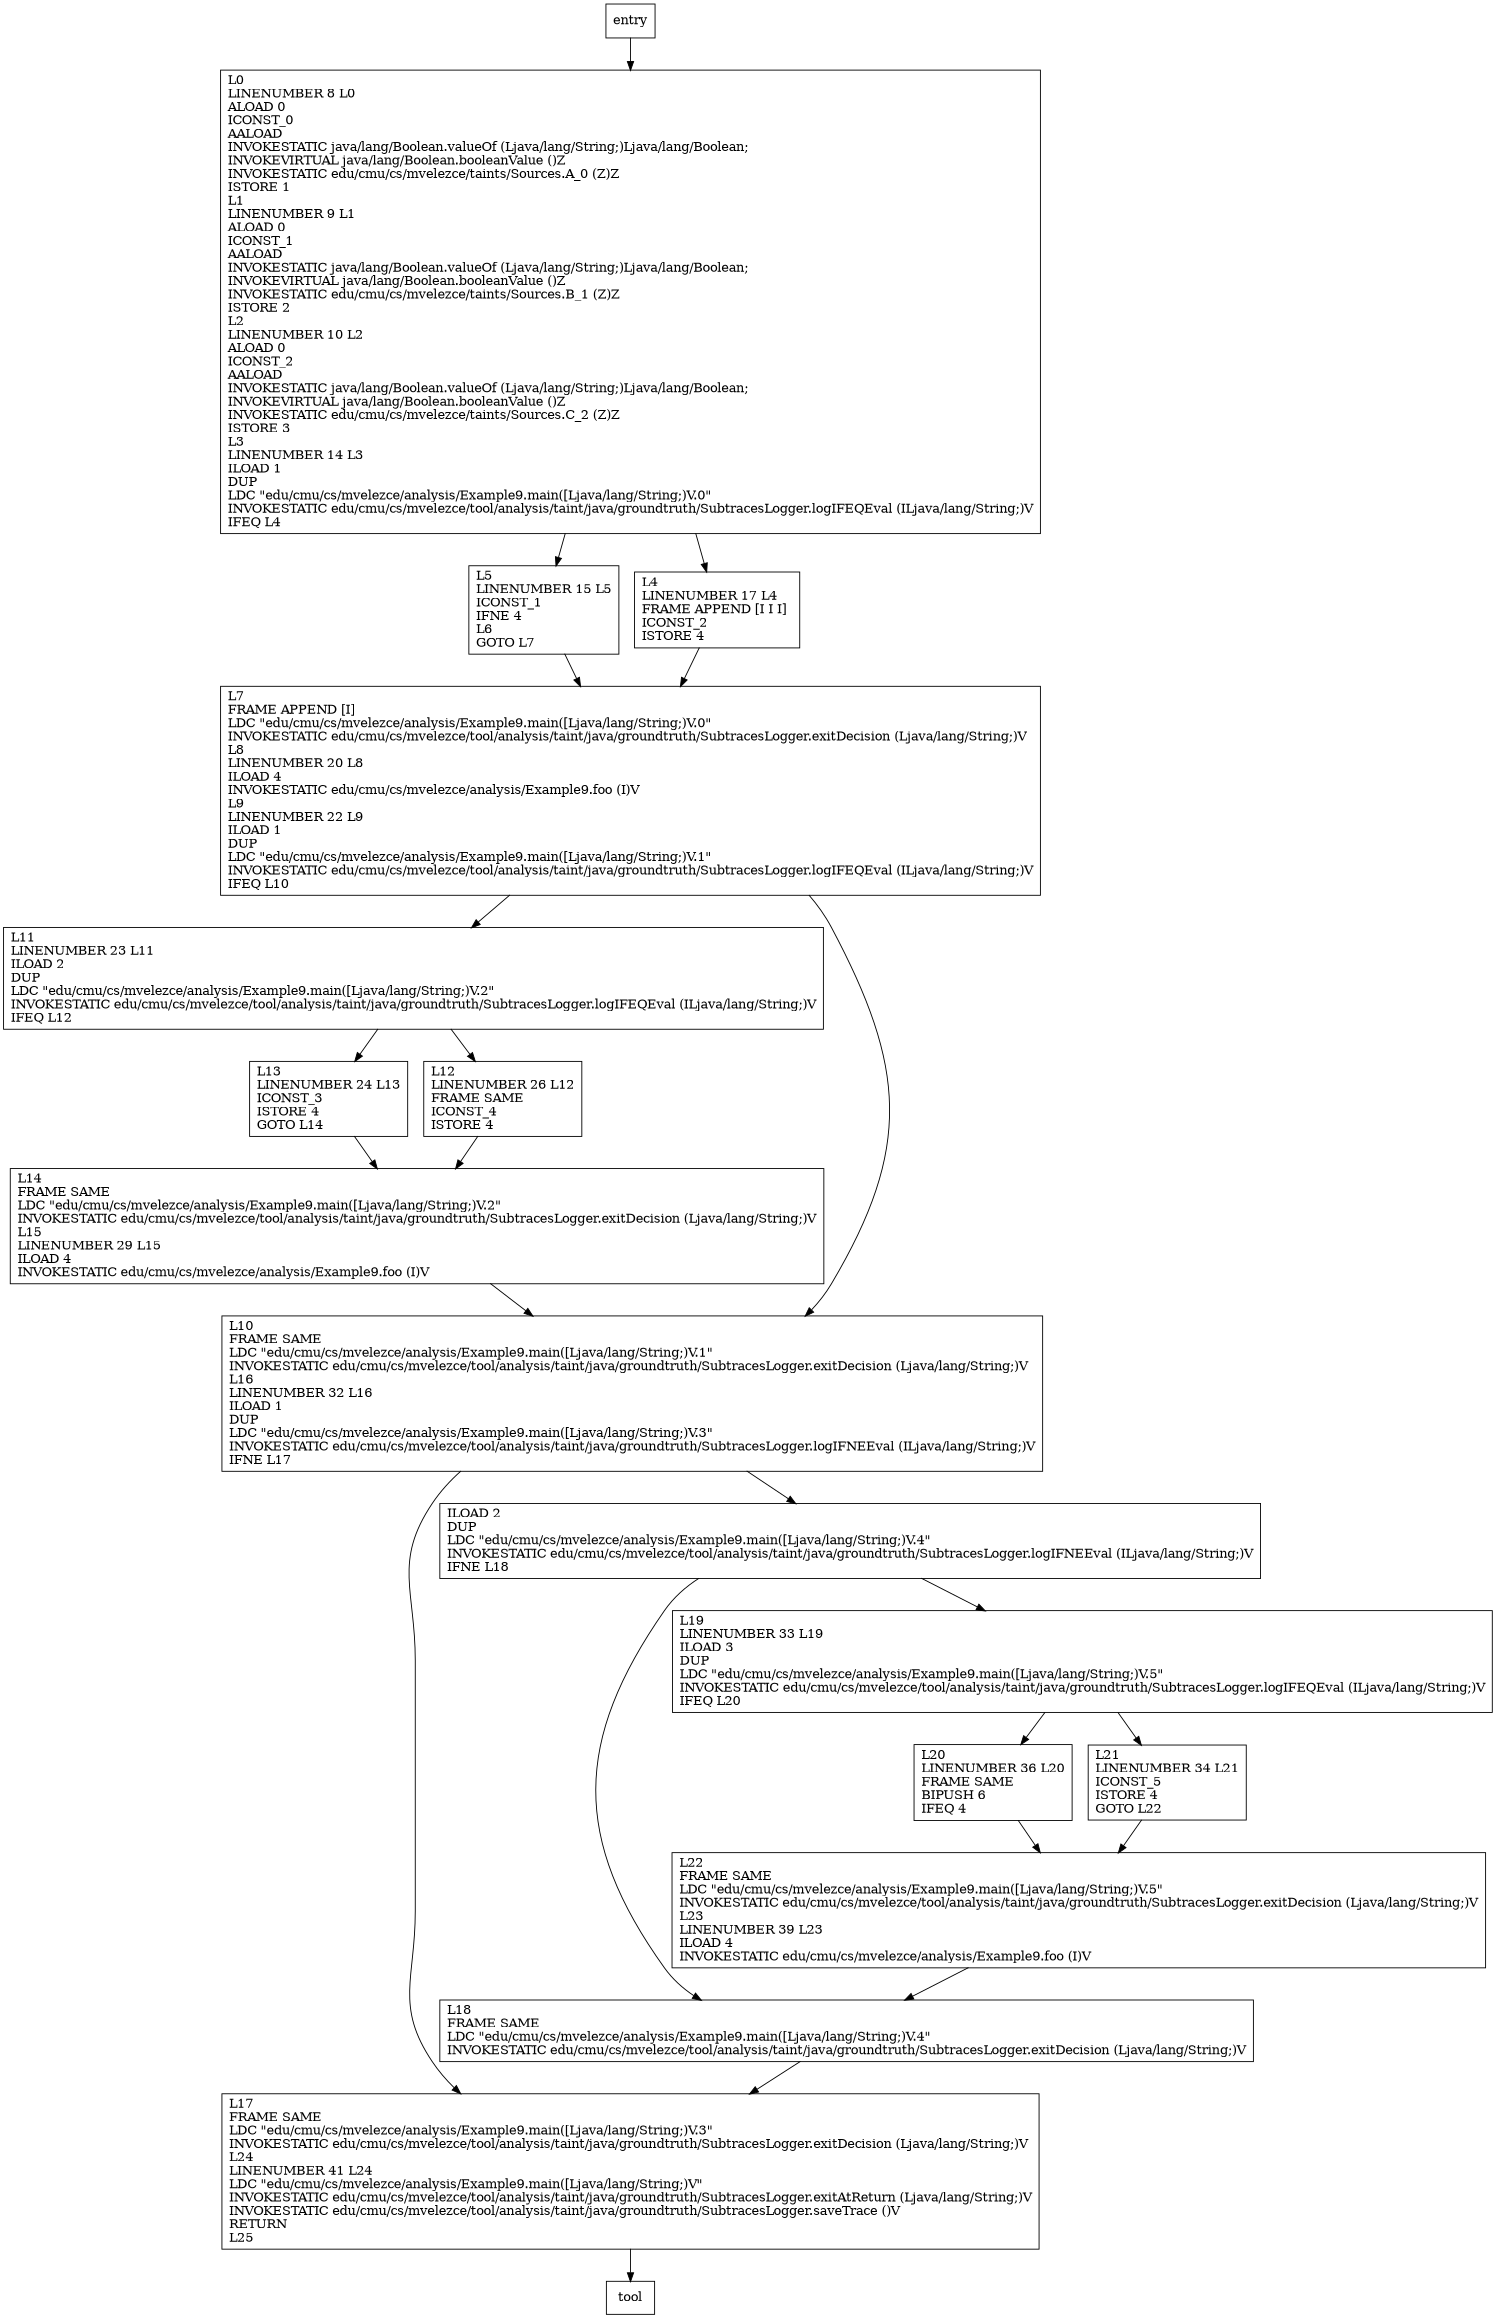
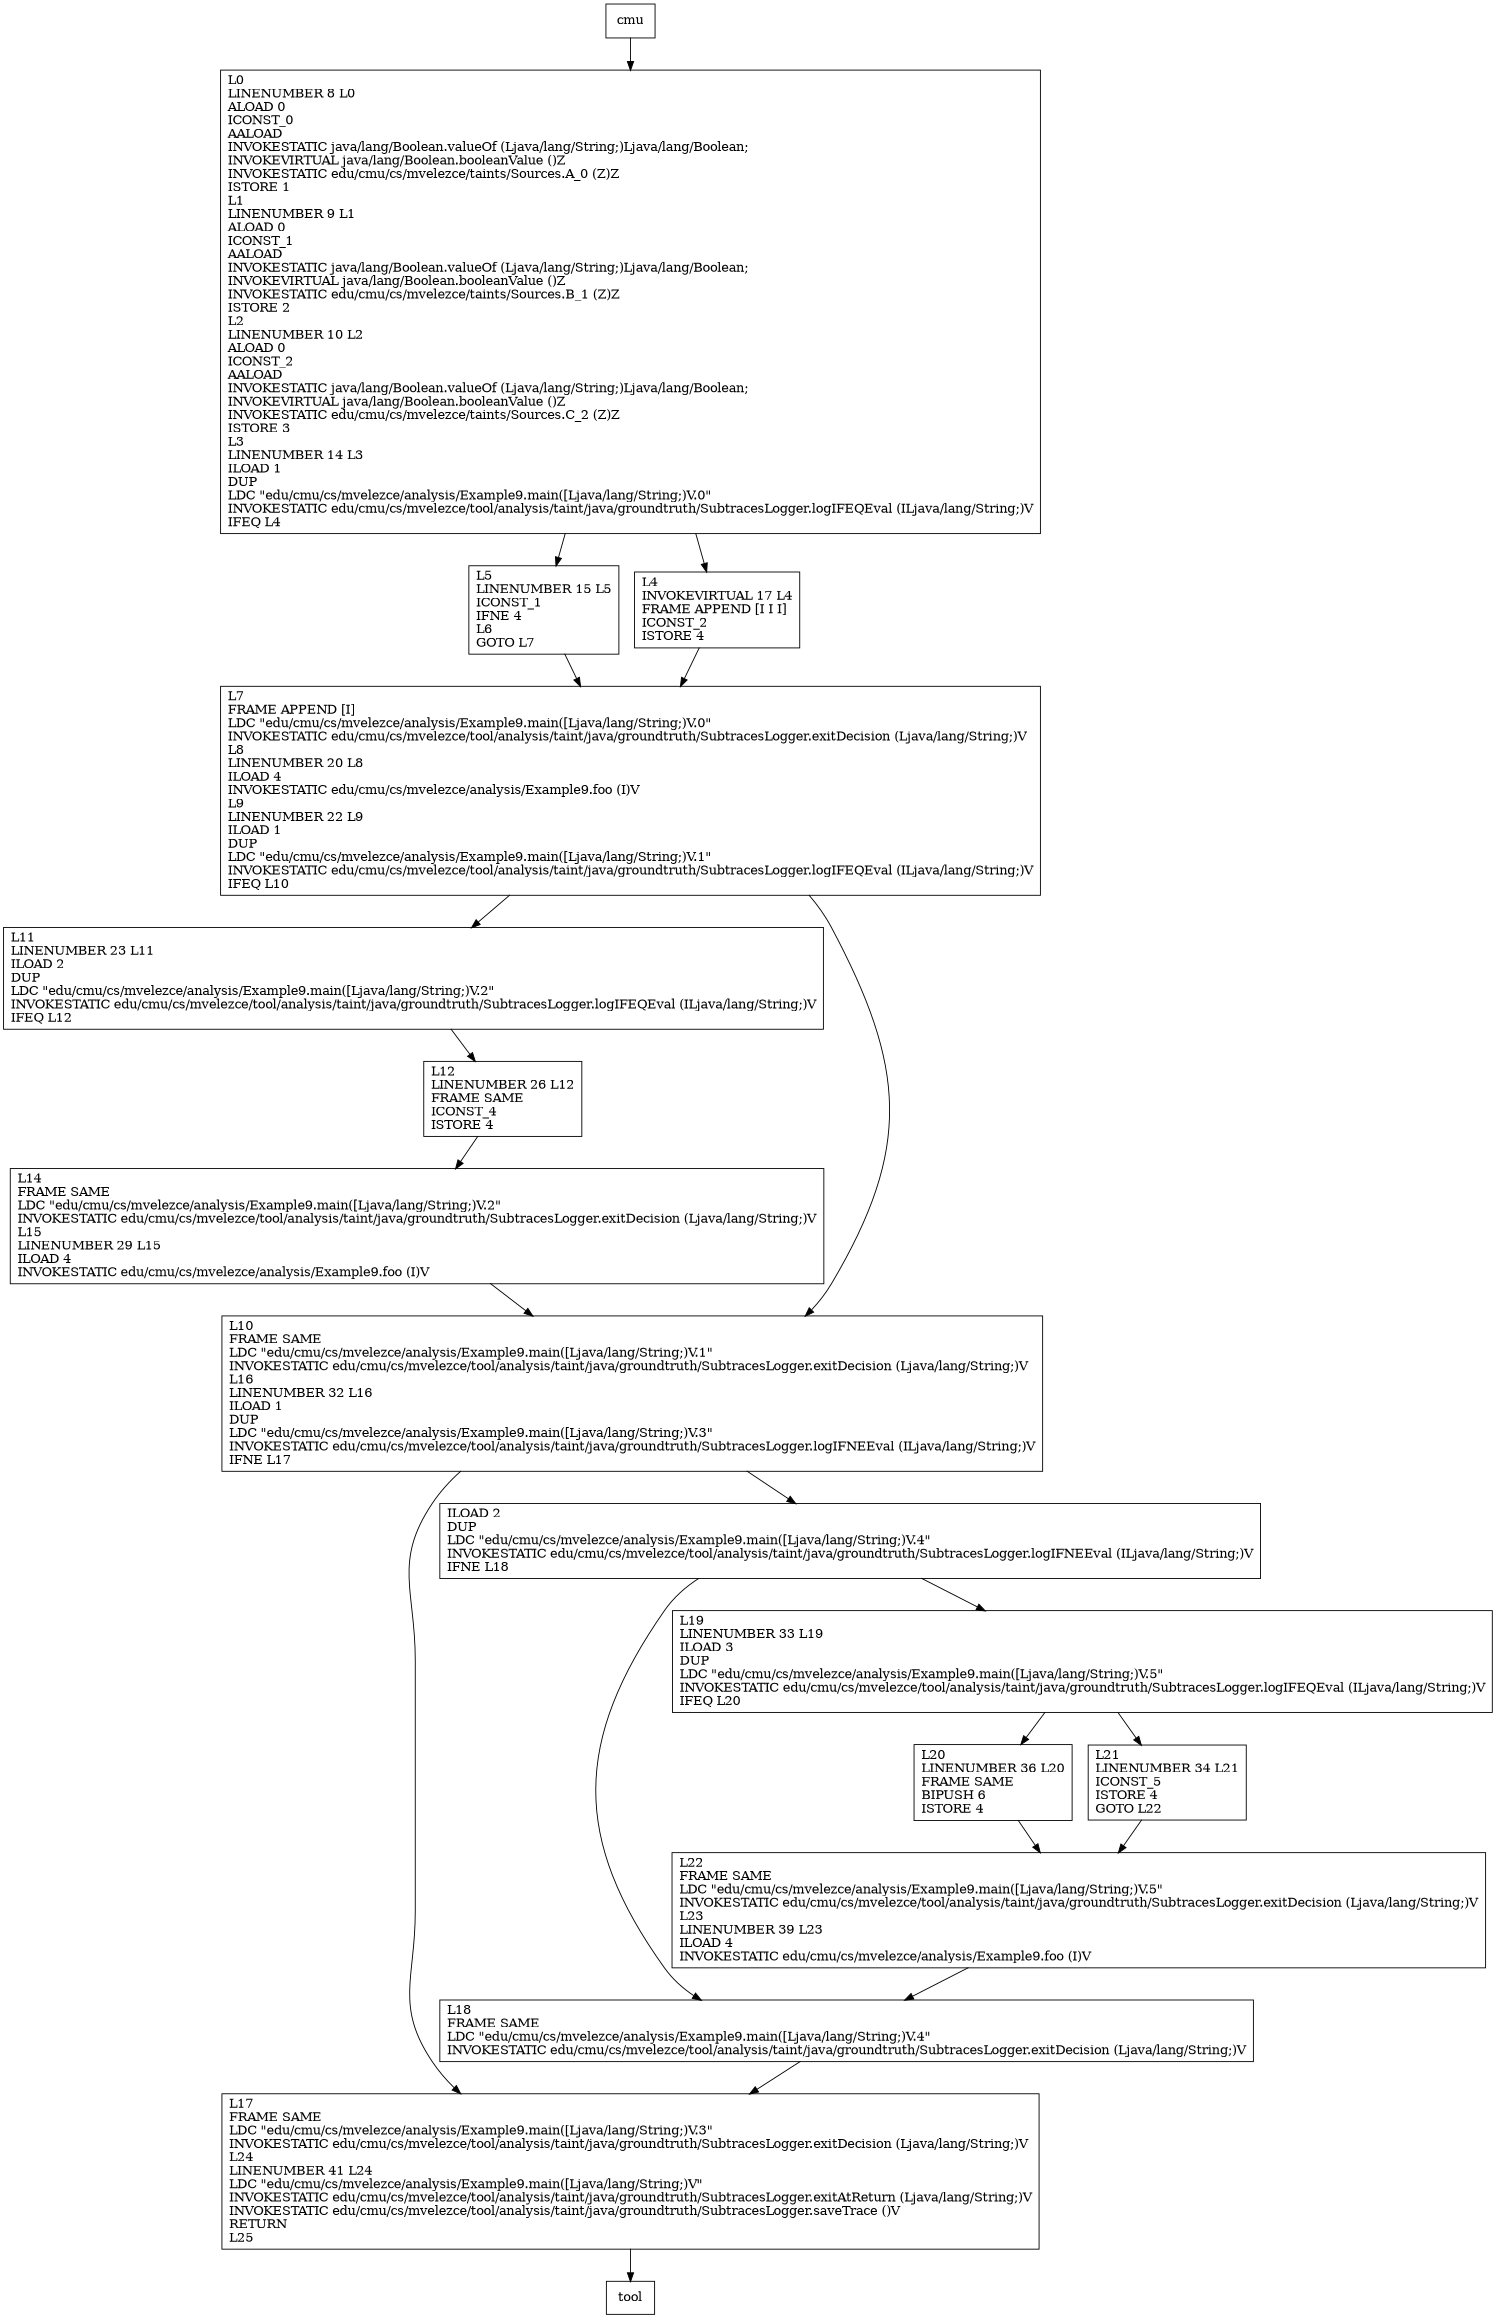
(630, 21) -> (630, 21)
(717, 610) -> (717, 610)
(329, 1099) -> none
(993, 1783) -> (993, 1783)
